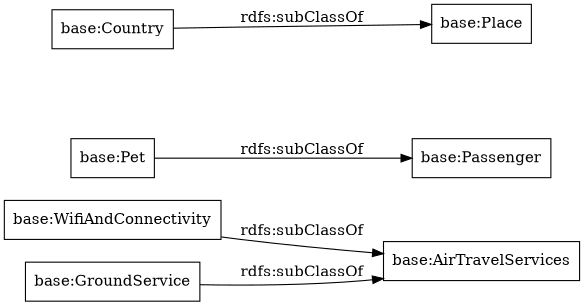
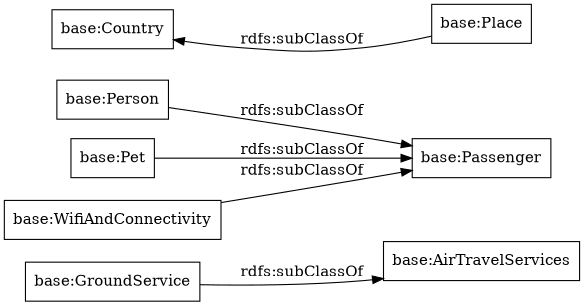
(297, 26) -> (308, 51)
none -> (113, 100)
(297, 246) -> (311, 188)
